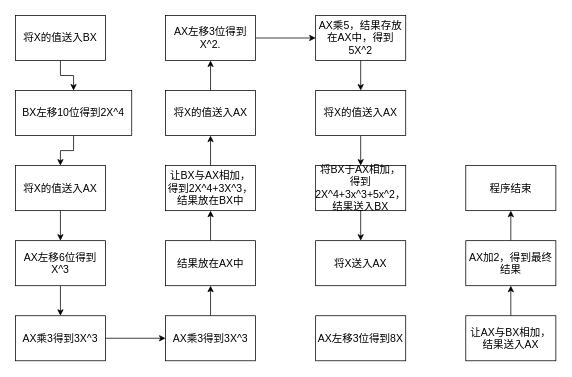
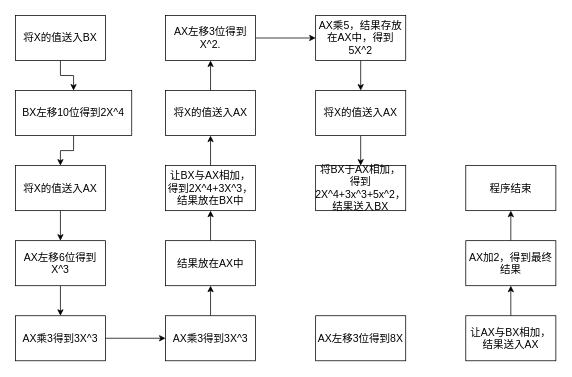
(360, 222) -> none
(360, 263) -> none
